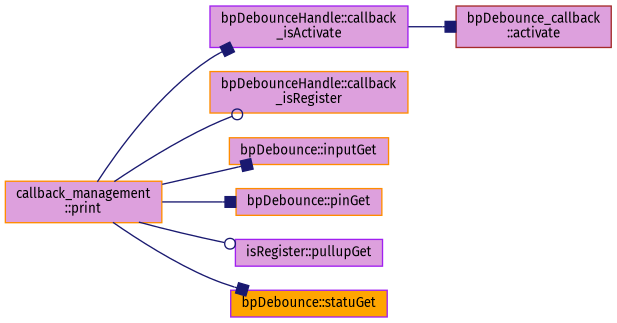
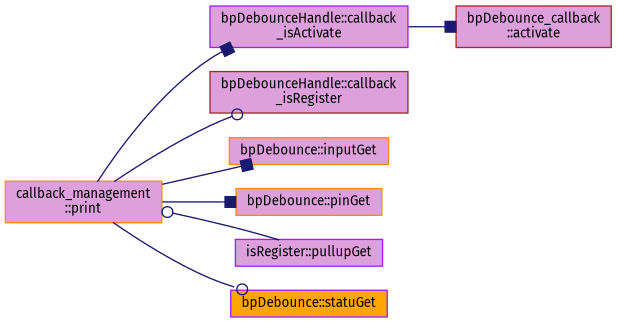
(309, 92) -> (309, 92)
(181, 233) -> (226, 225)
(171, 259) -> (171, 259)
